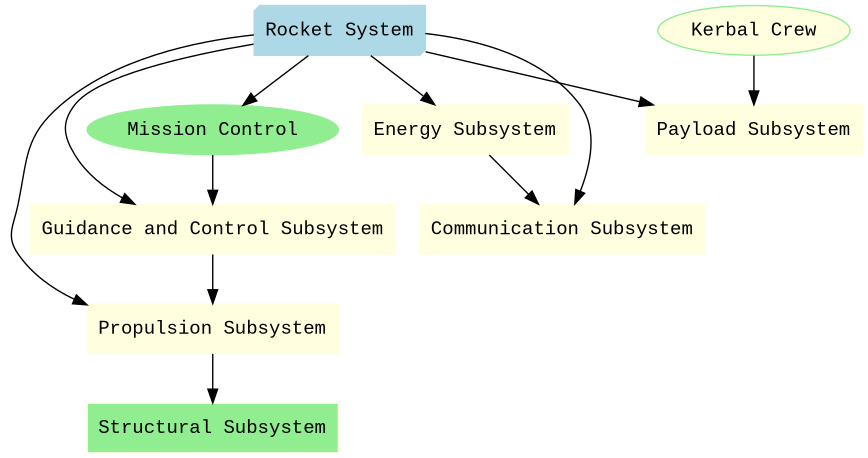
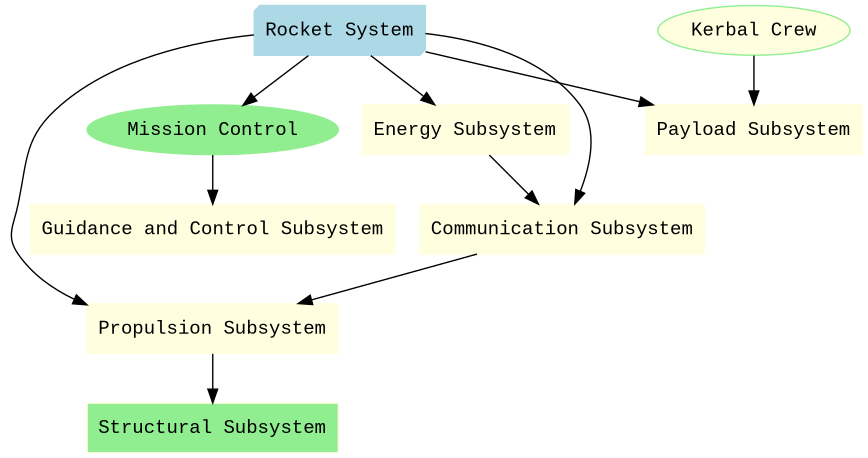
(126, 75) -> none
(213, 272) -> (394, 277)
